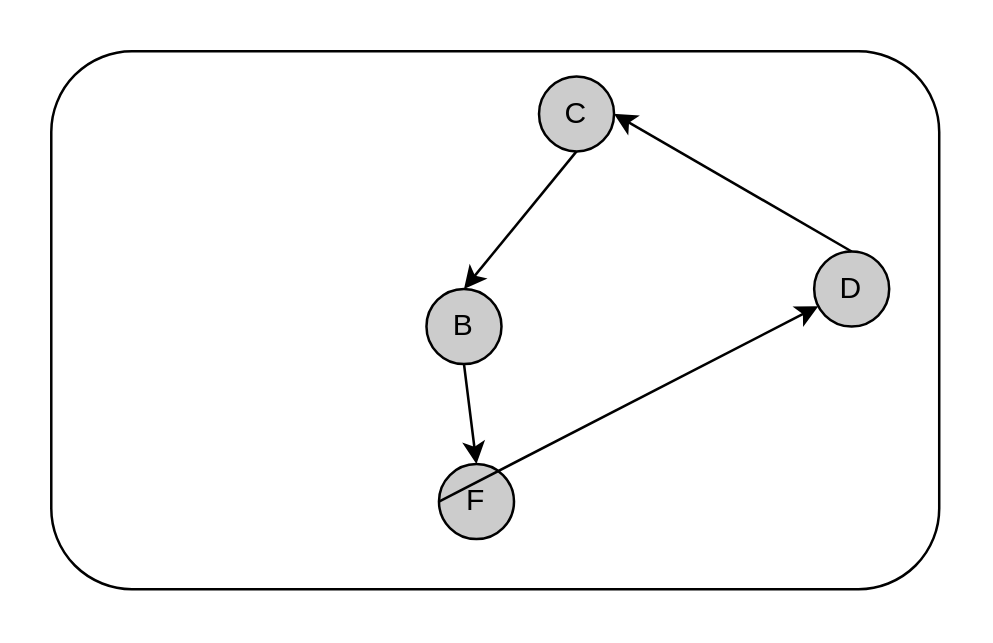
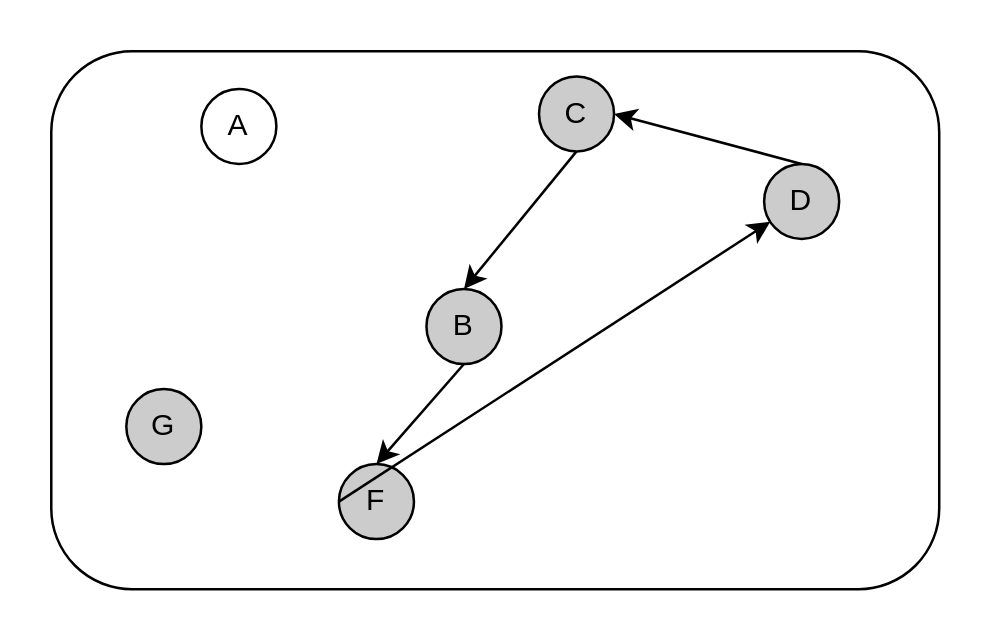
none -> (239, 126)
(851, 289) -> (801, 201)
none -> (164, 426)
(476, 501) -> (376, 501)
